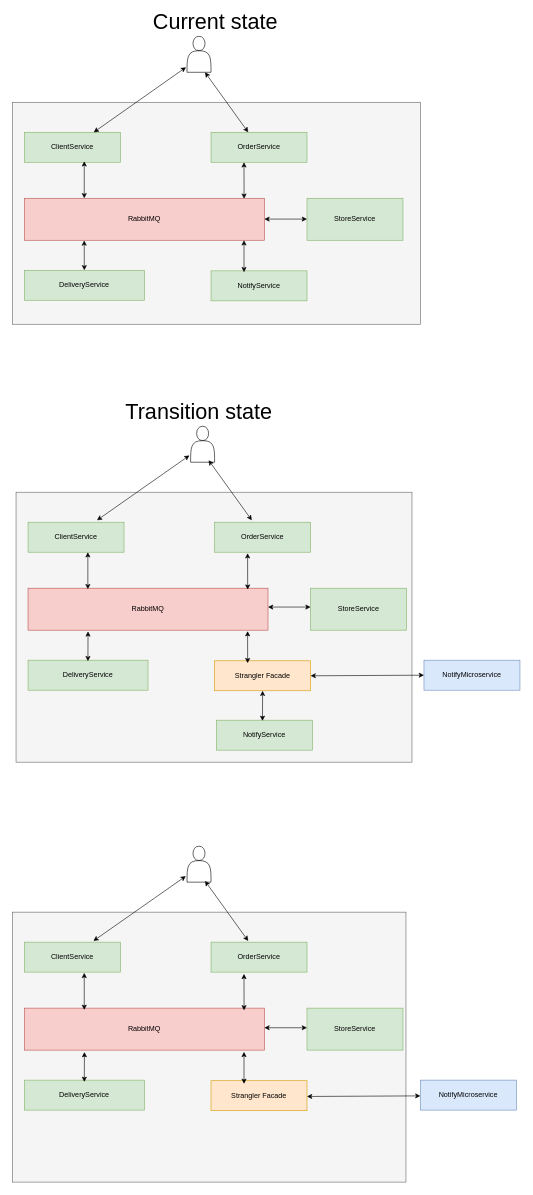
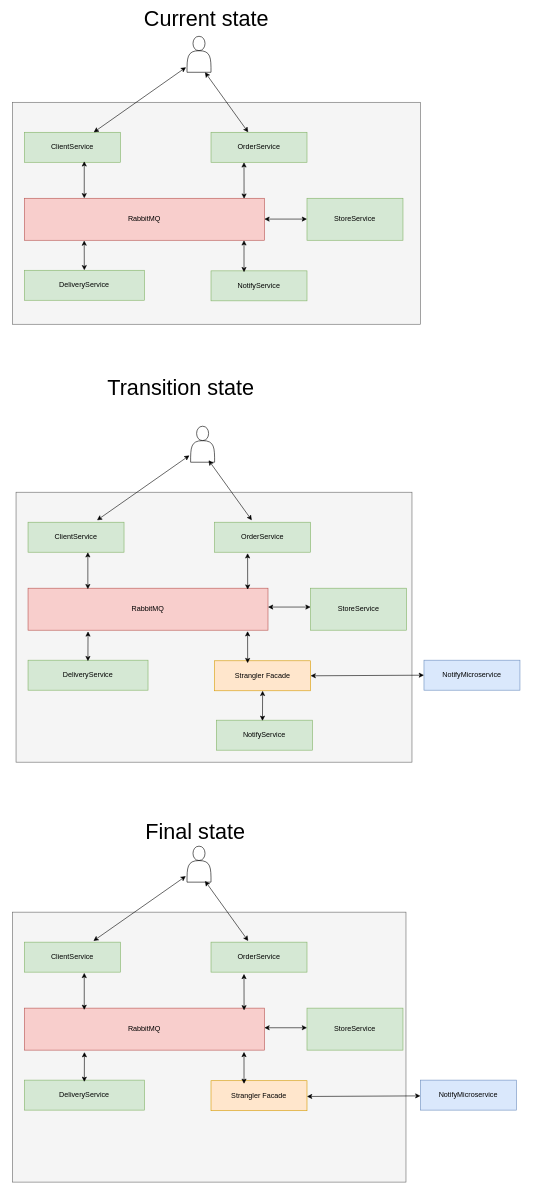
(215, 21) -> (206, 18)
(199, 411) -> (181, 387)
none -> (195, 831)
